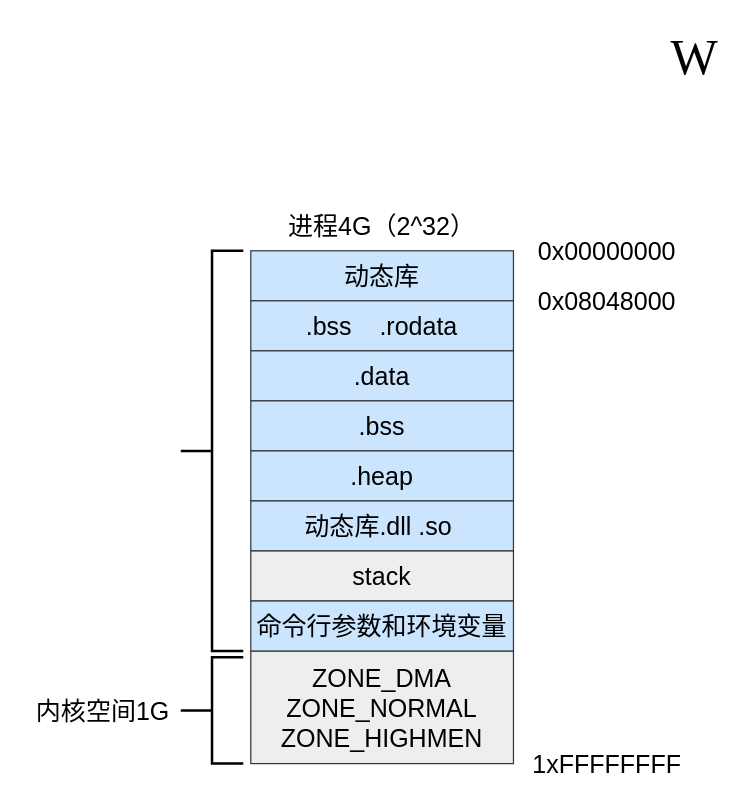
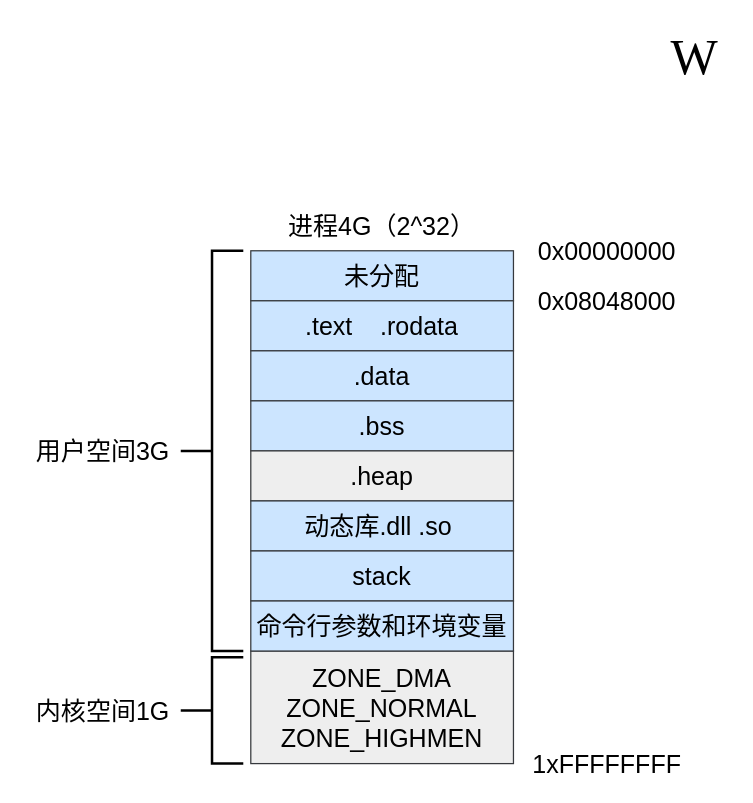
(382, 276) -> (382, 276)
(382, 326) -> (382, 326)
none -> (103, 451)
(382, 476) -> (382, 476)
(382, 576) -> (382, 576)
